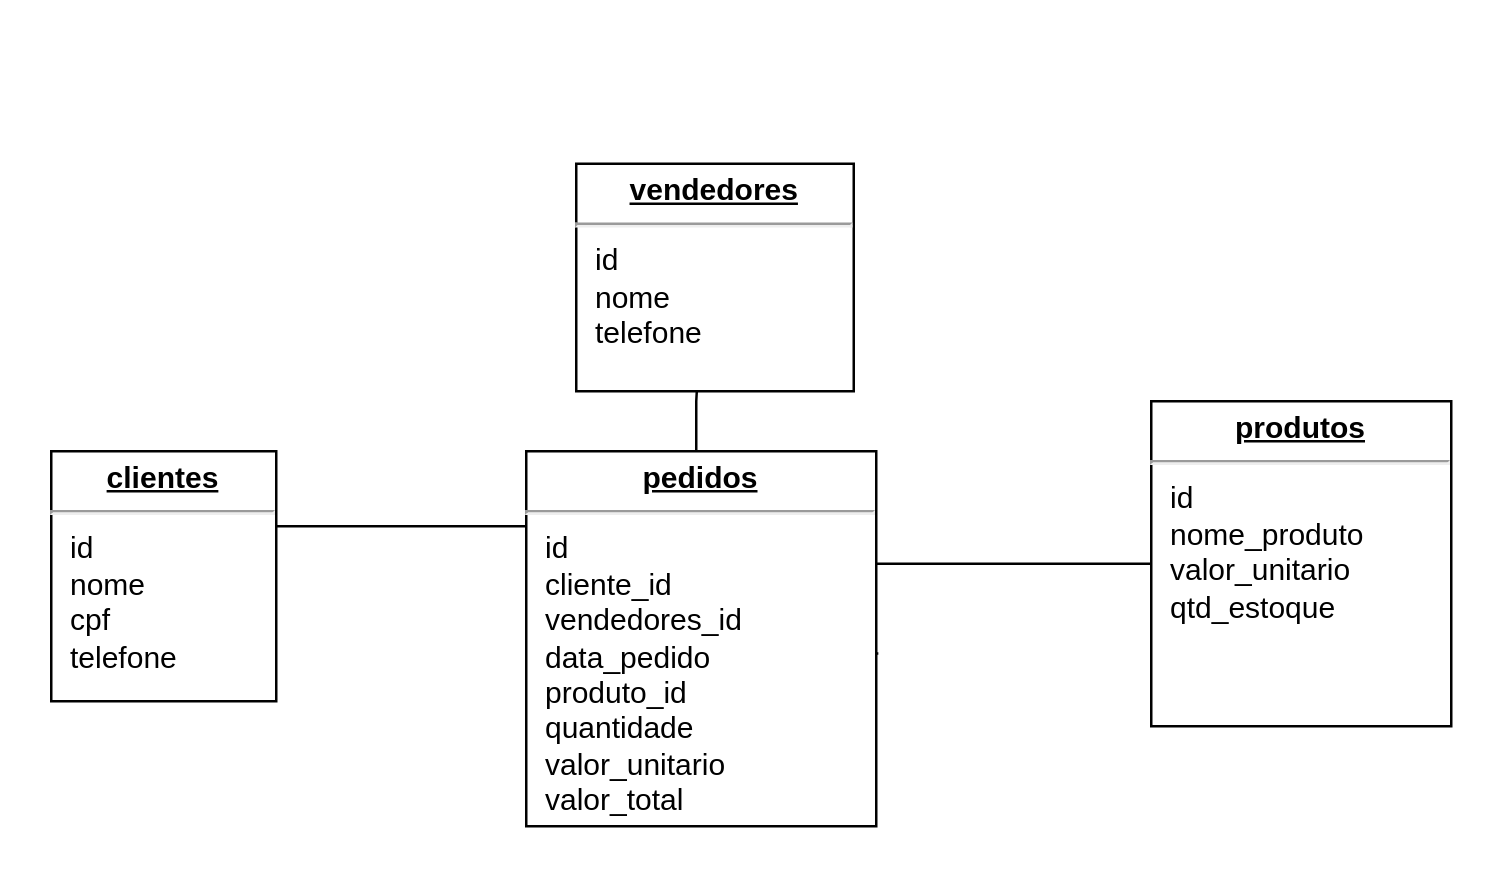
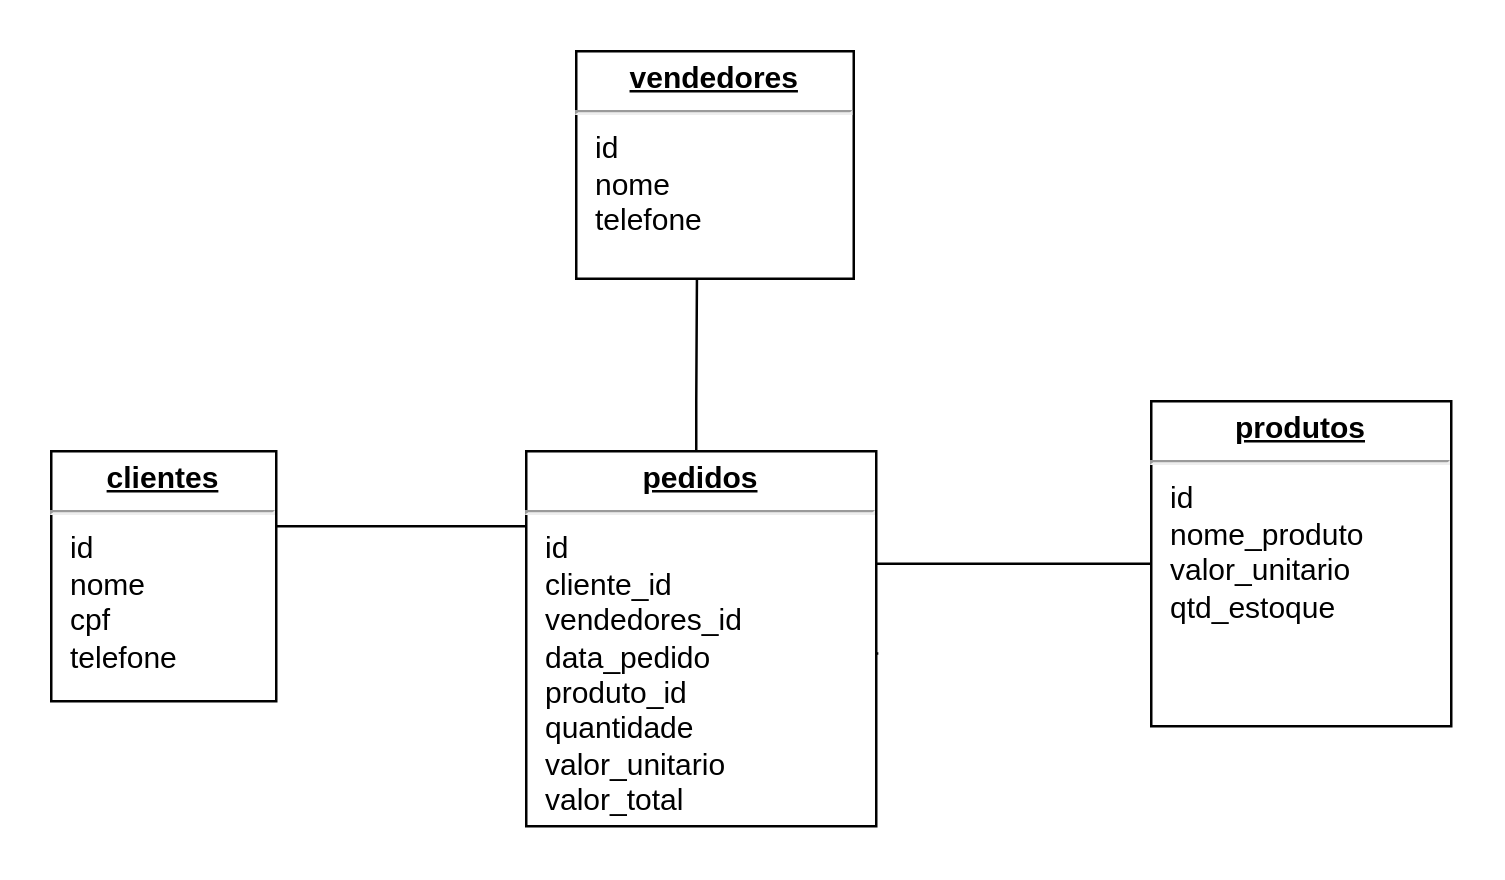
(715, 278) -> (715, 165)
